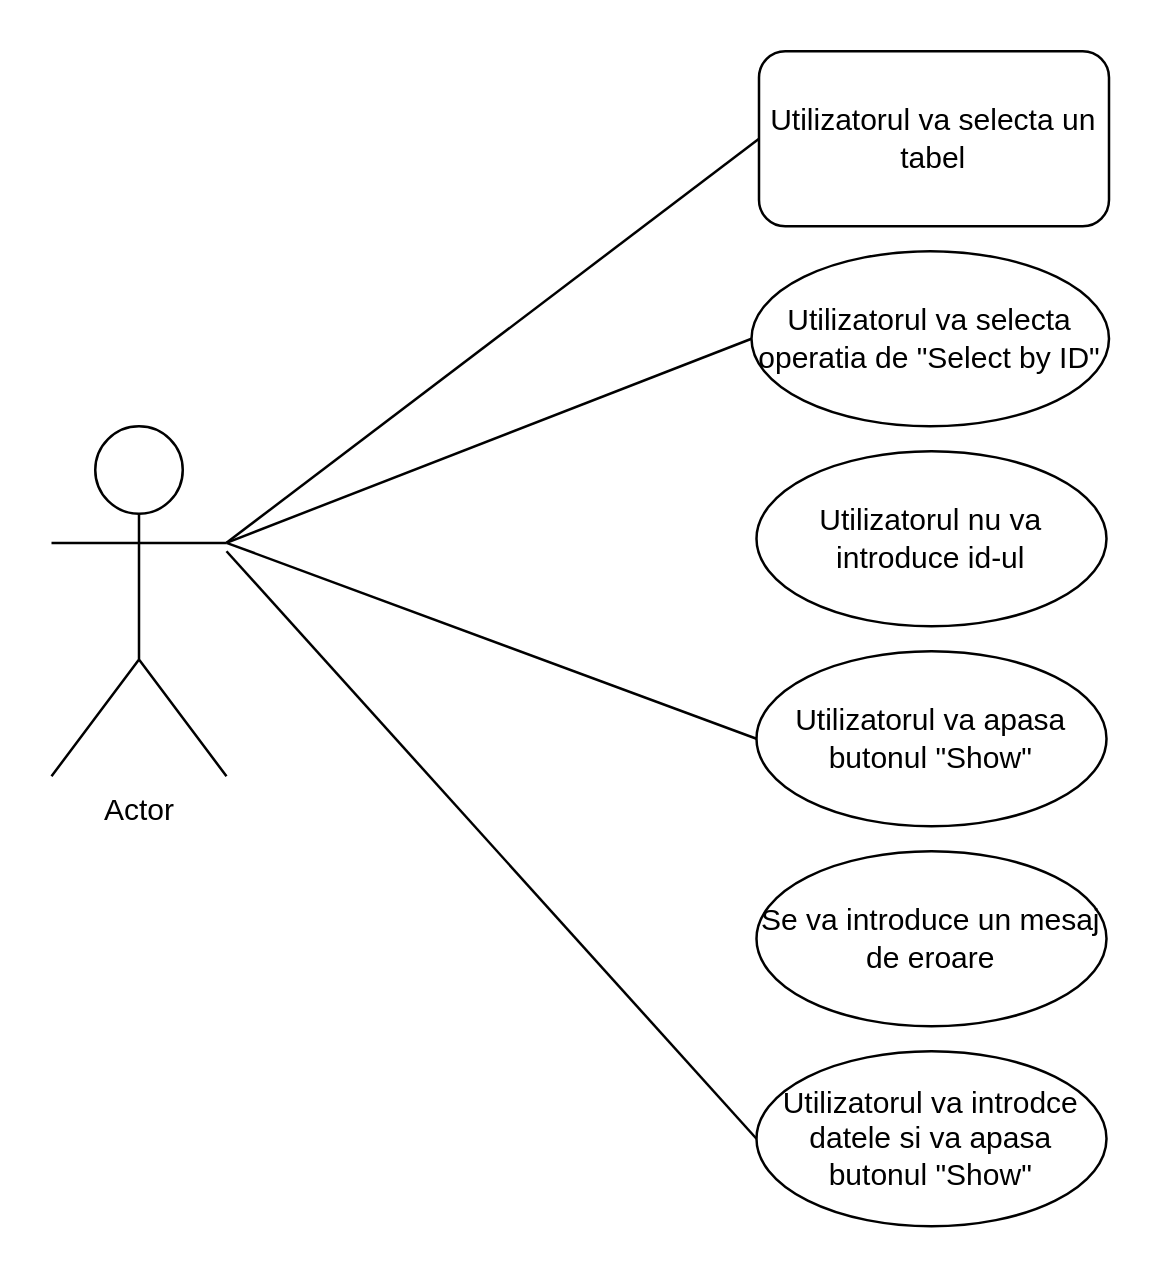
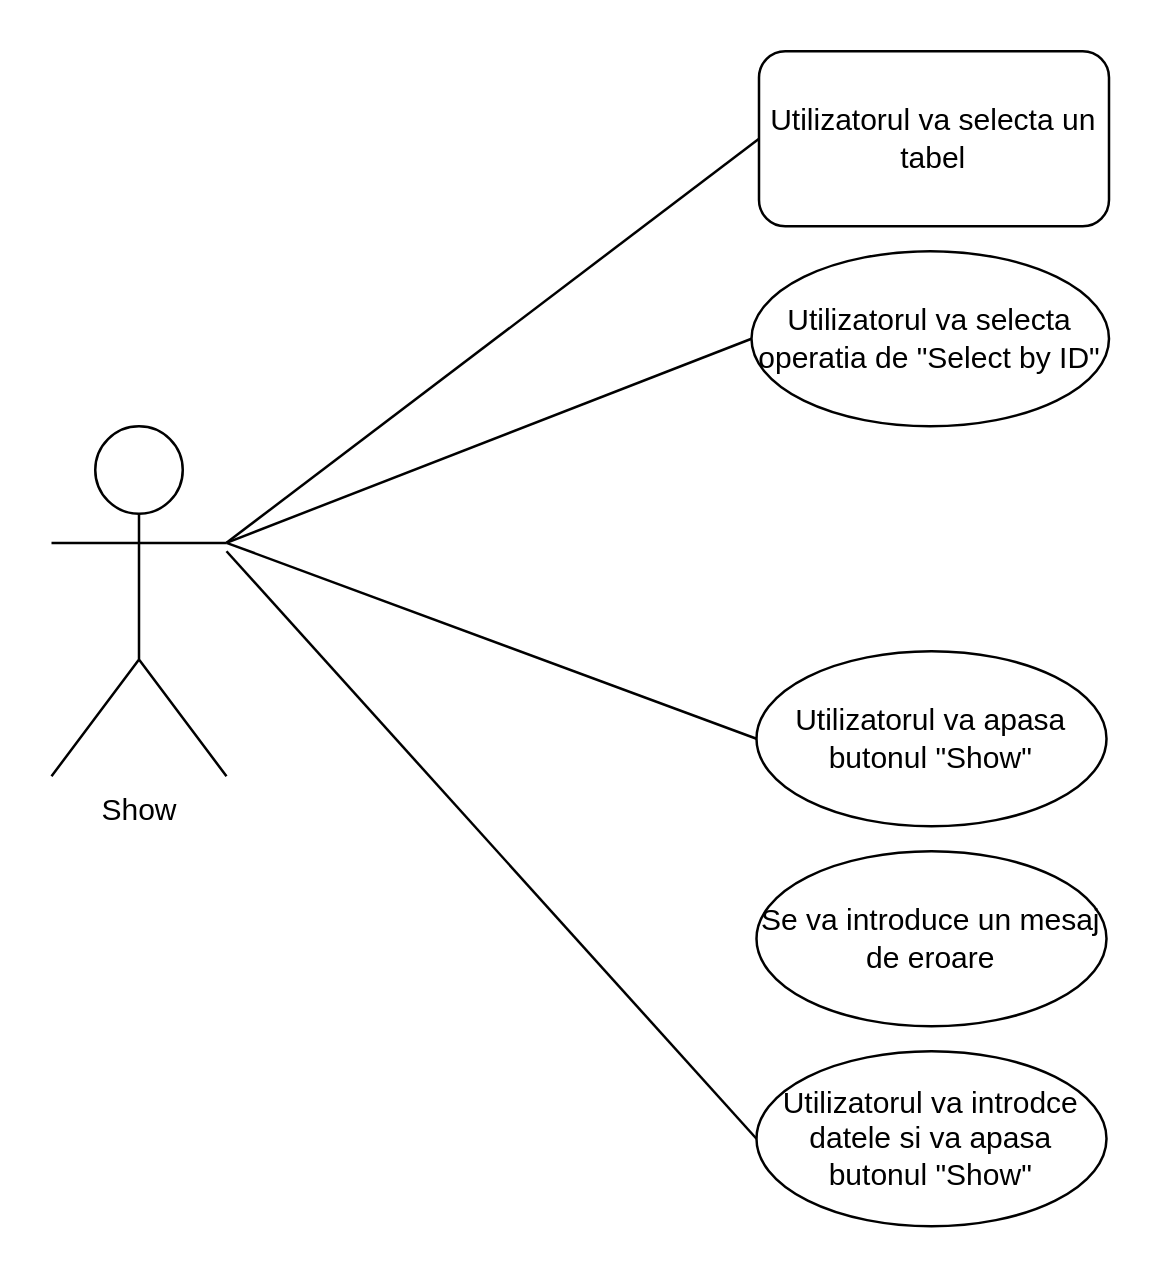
(931, 539) -> none
(140, 812) -> (140, 812)
